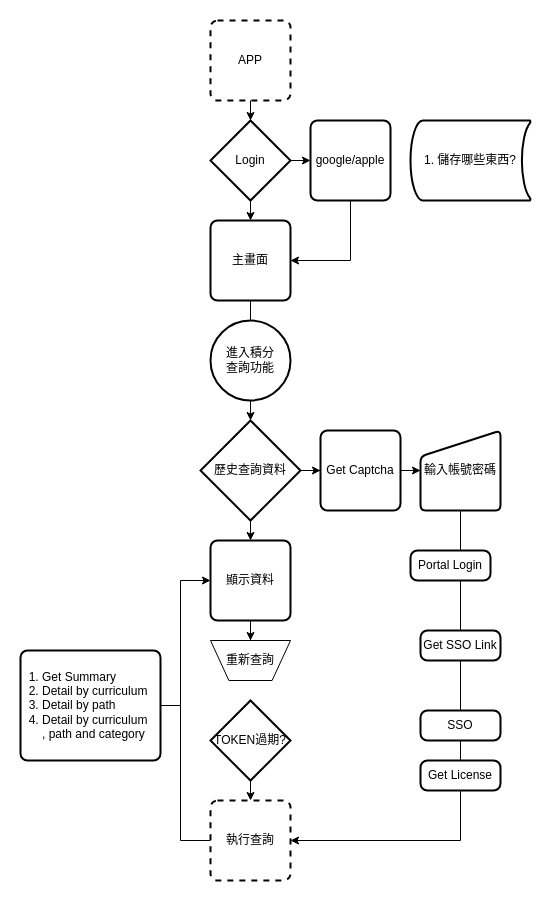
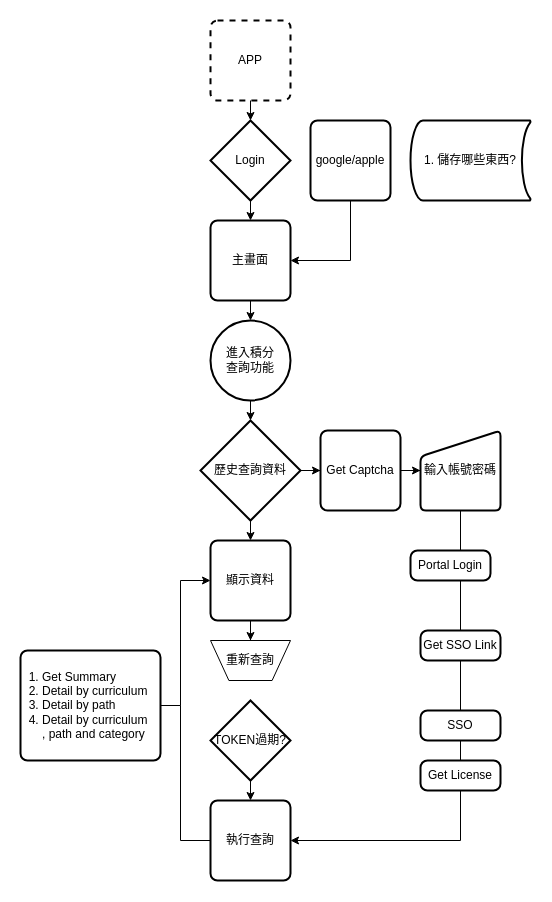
(297, 161) -> none
(251, 315) -> (251, 312)
(251, 841) -> (251, 841)
